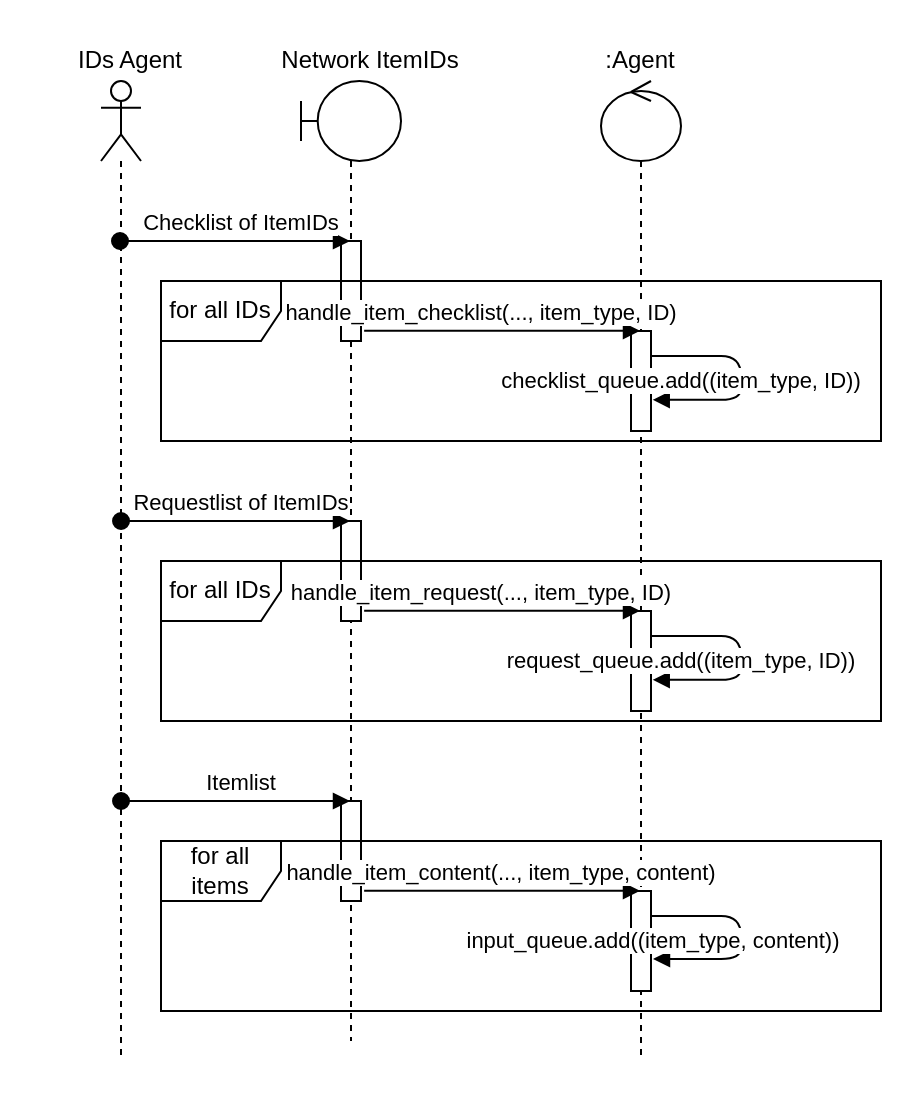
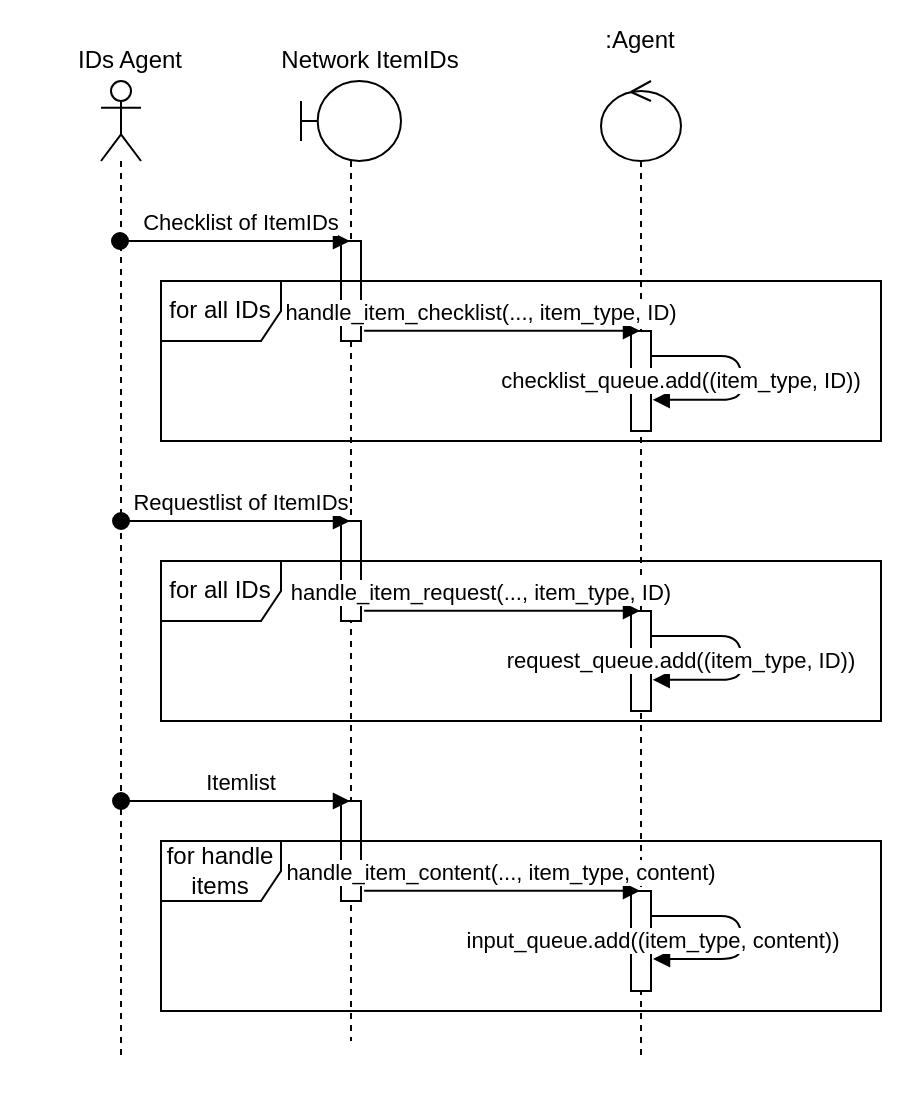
(641, 61) -> (641, 41)
(221, 871) -> (221, 871)
